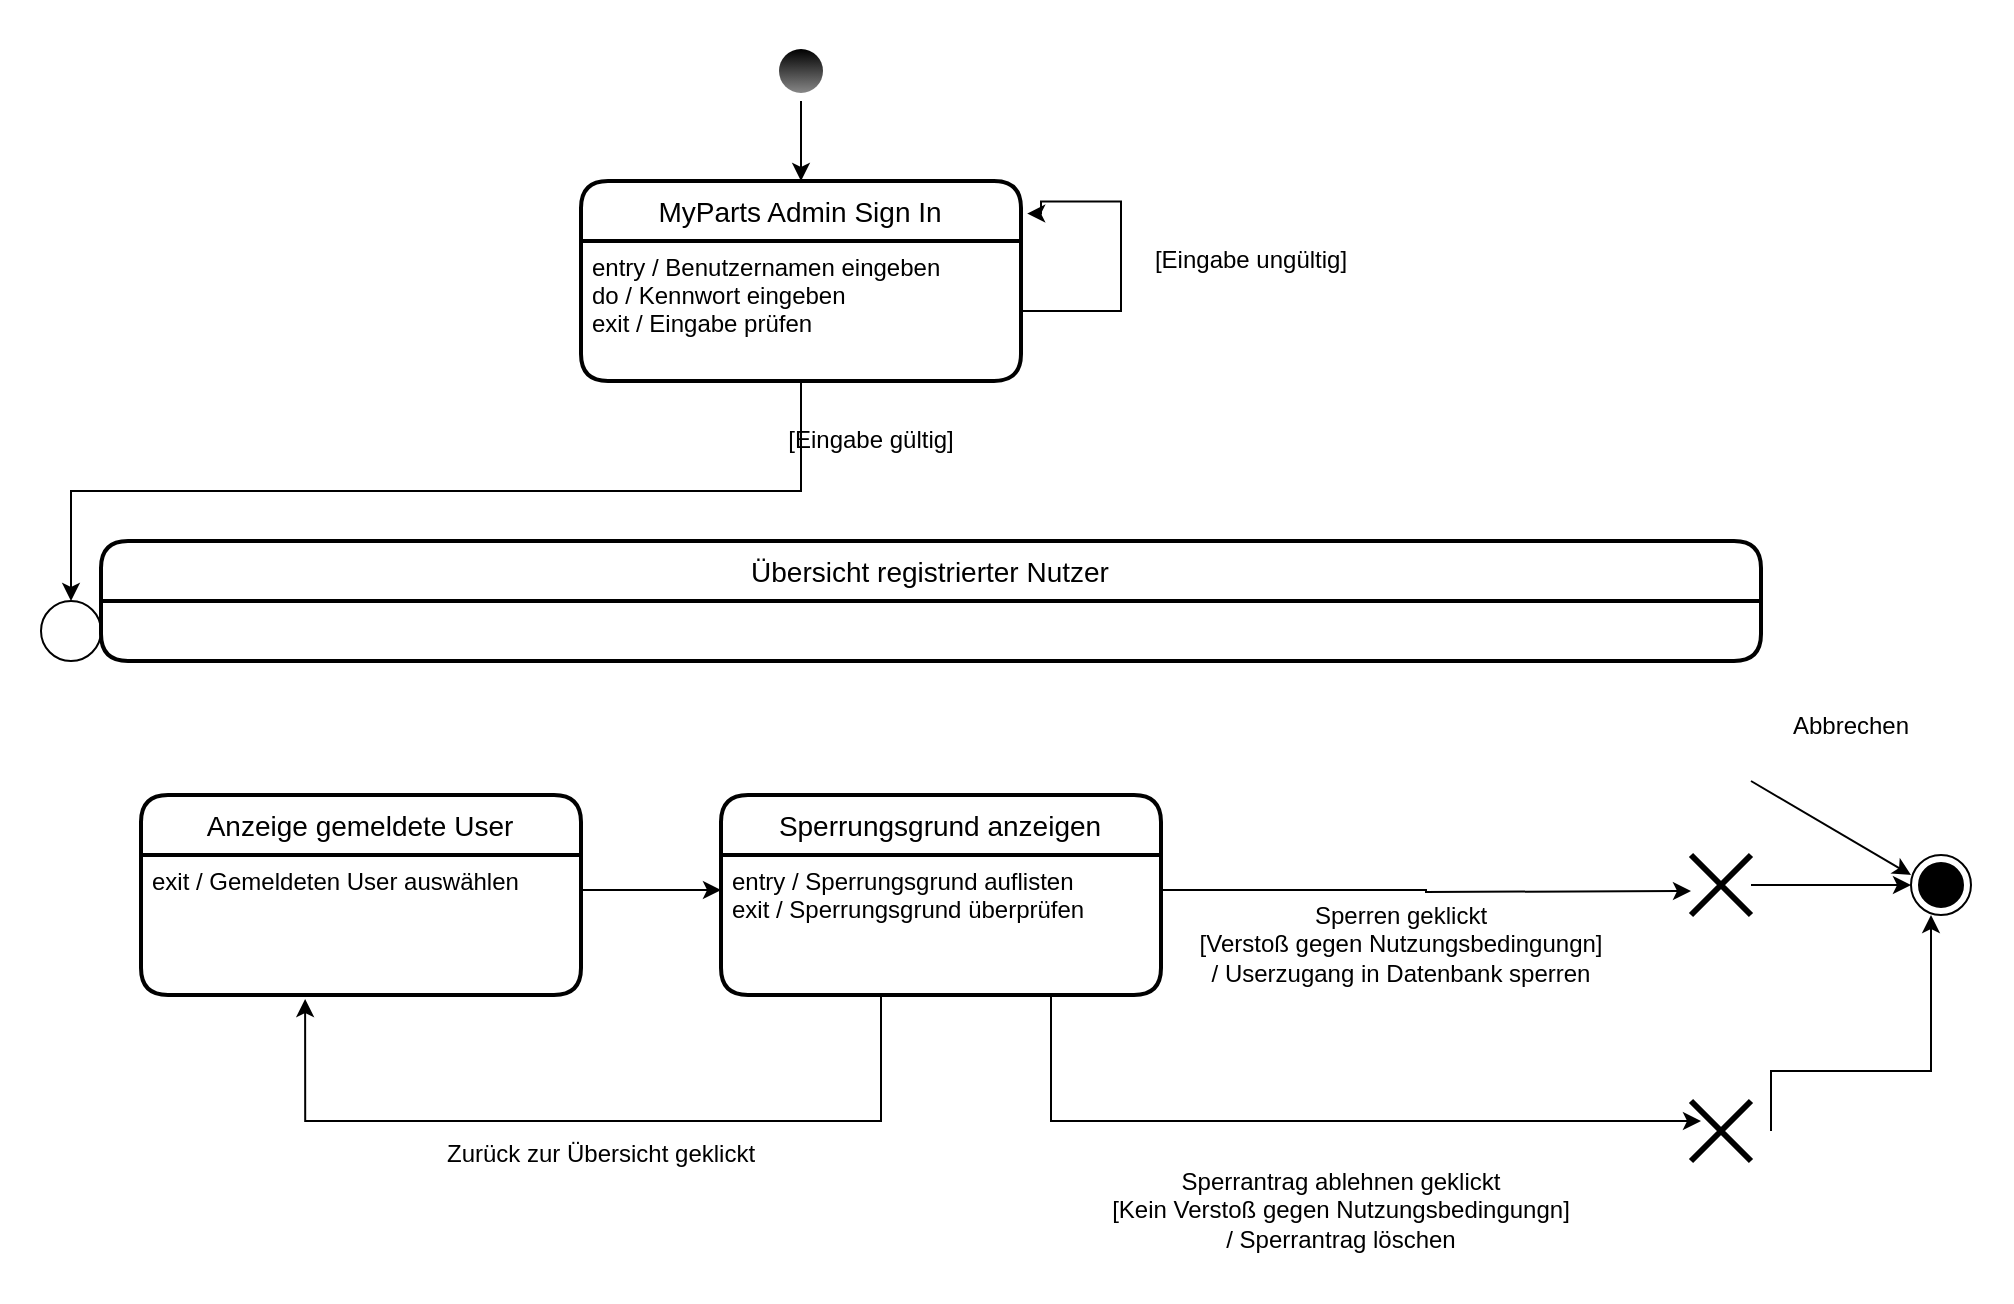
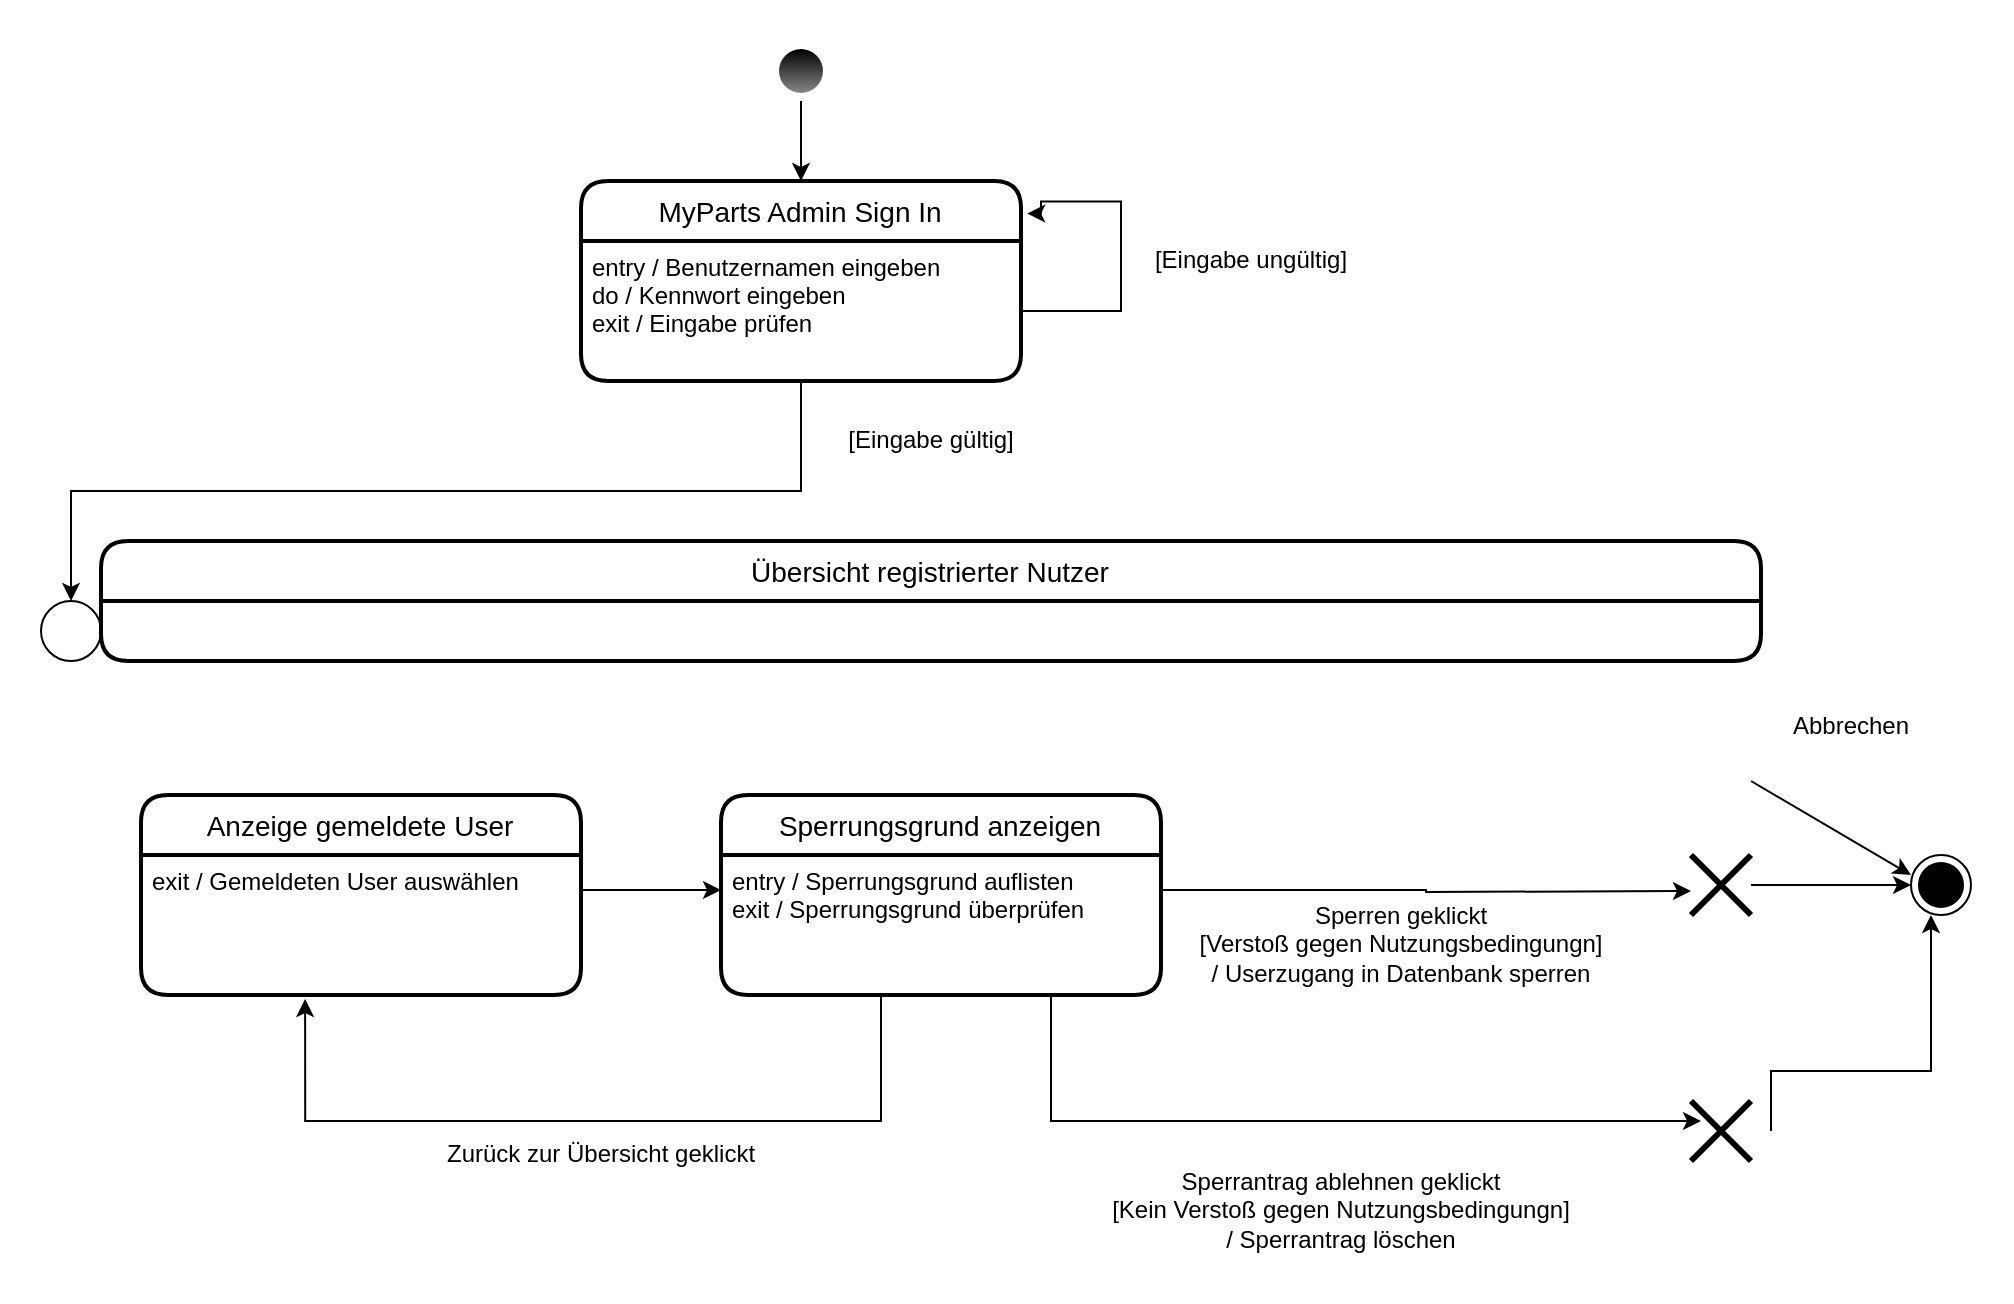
(871, 441) -> (931, 441)
